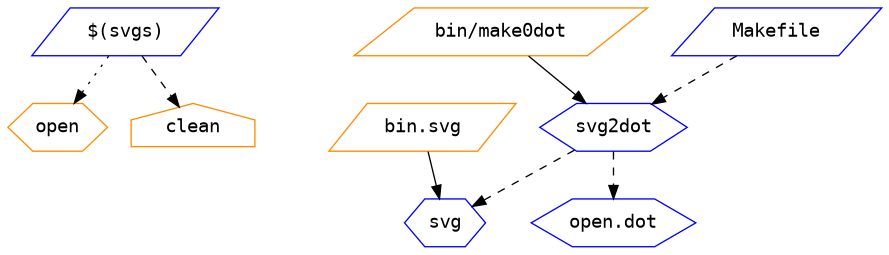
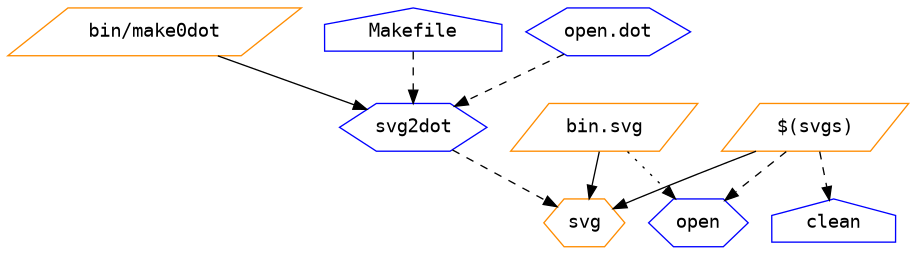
(125, 32) -> (815, 127)
(777, 32) -> (413, 32)
(95, 74) -> (761, 172)
(58, 127) -> (698, 223)
(193, 127) -> (834, 223)
(613, 169) -> (515, 77)
none -> (647, 170)
none -> (691, 177)
(445, 223) -> (584, 223)
